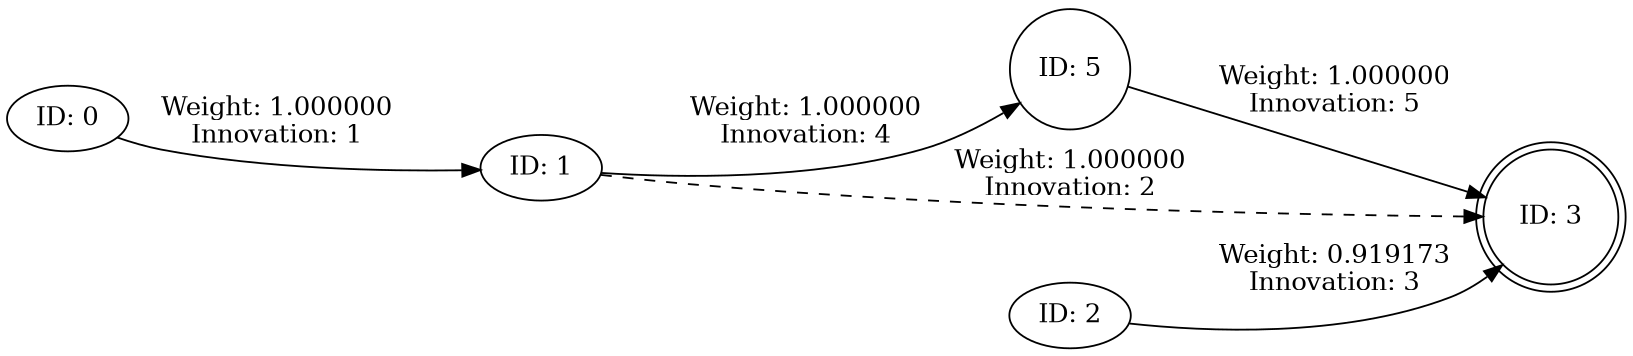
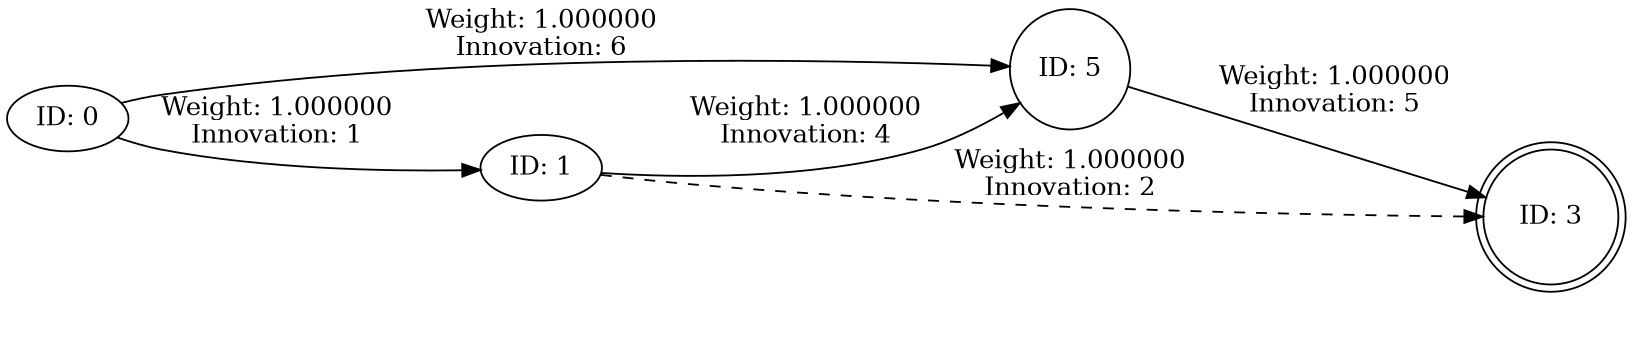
none -> (555, 64)
(1070, 315) -> none
